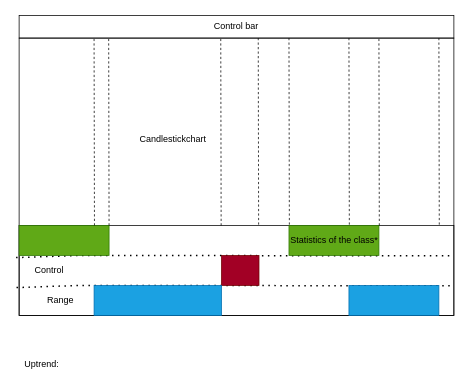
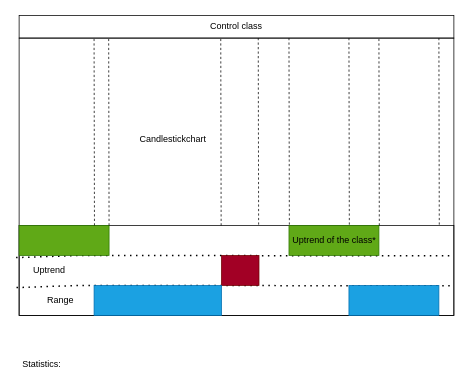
(237, 27) -> (237, 27)
(335, 240) -> (335, 240)
(50, 270) -> (50, 270)
(42, 364) -> (42, 364)
